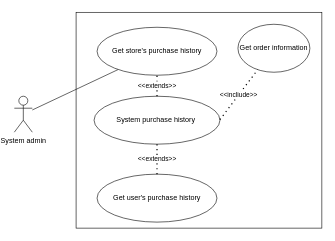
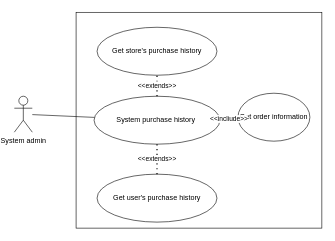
(274, 48) -> (274, 117)
(76, 90) -> (63, 116)
